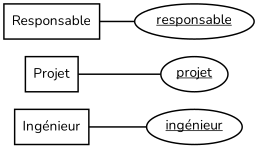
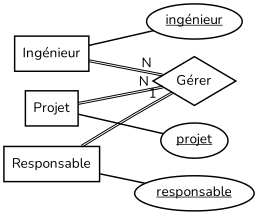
none -> (194, 81)
